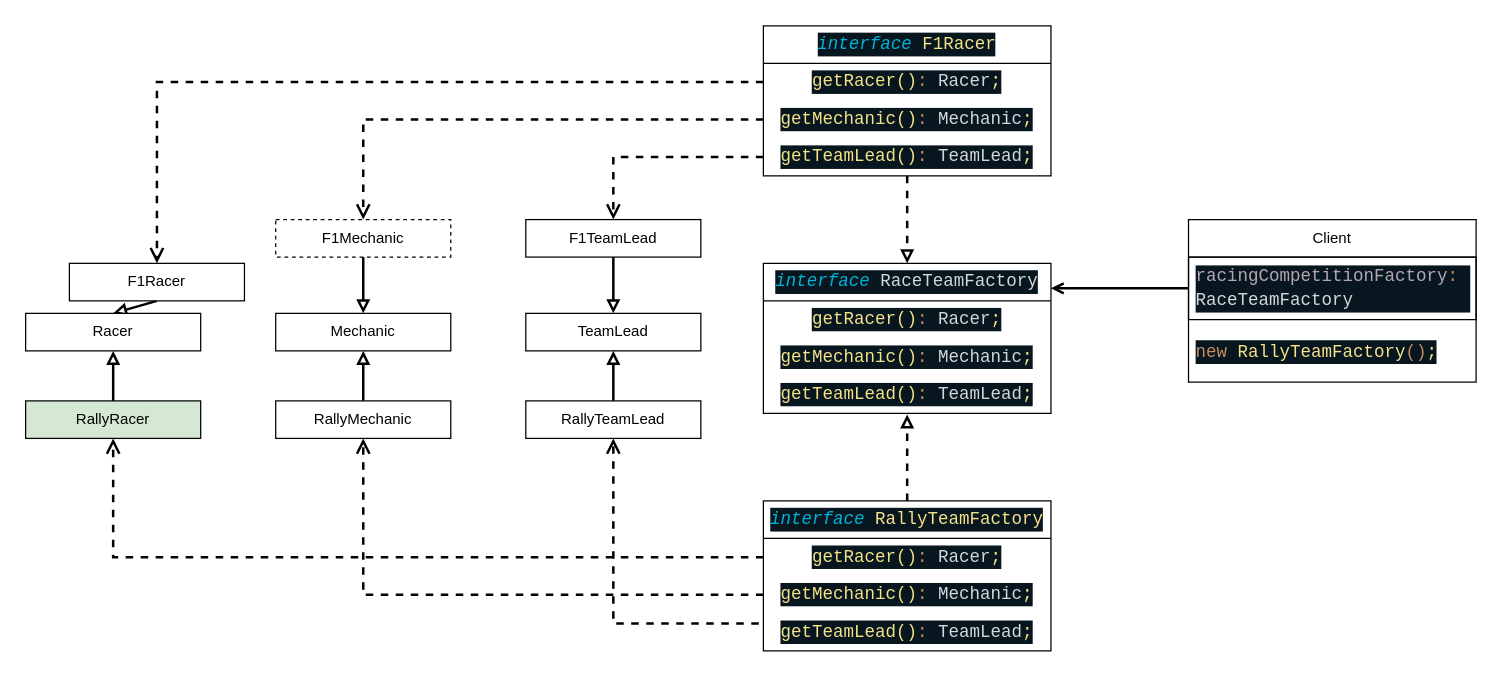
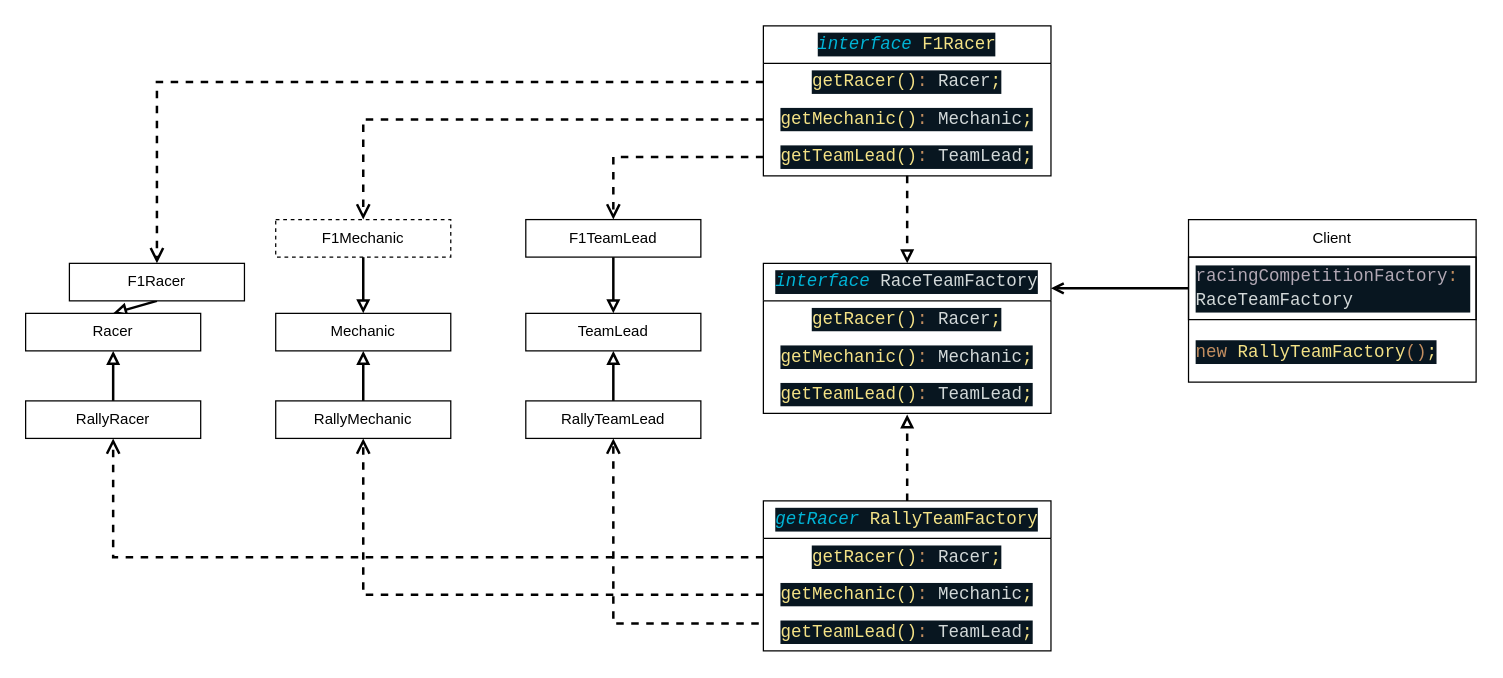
(113, 419) -> (113, 419)
(907, 519) -> (907, 519)
